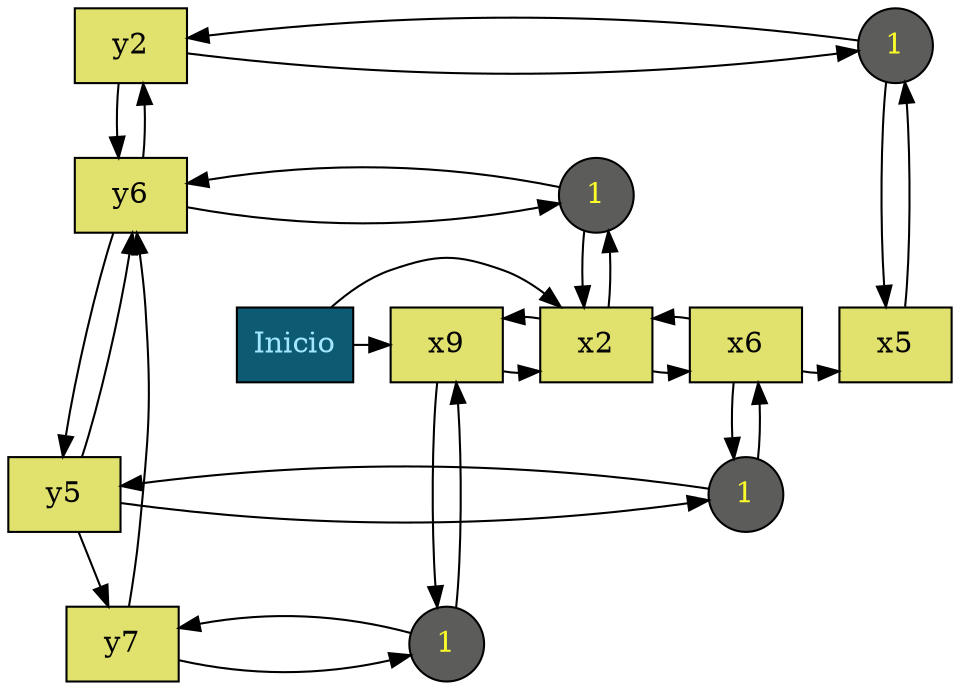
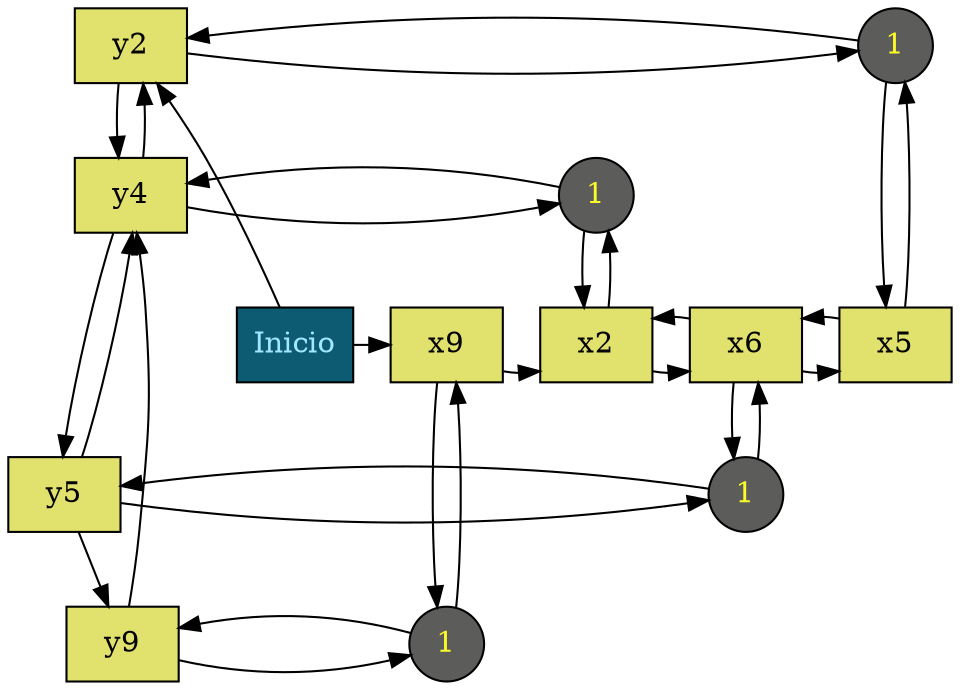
(131, 195) -> (131, 195)
(436, 259) -> (227, 196)
(532, 317) -> none
none -> (831, 317)
(123, 644) -> (123, 644)
